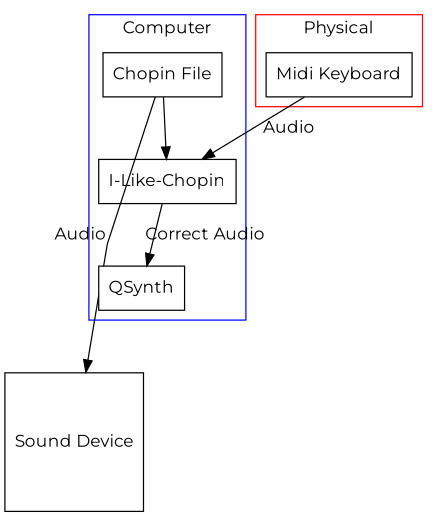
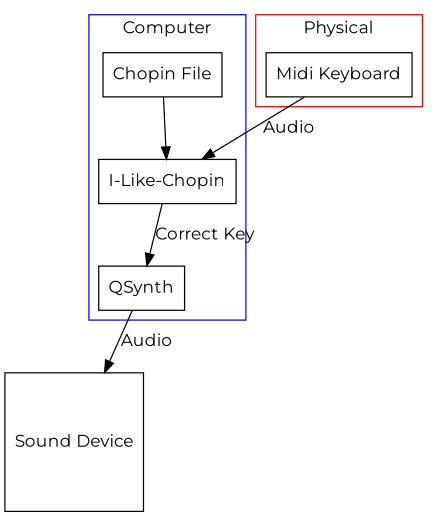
(113, 226) -> (121, 336)
(205, 235) -> (205, 235)
